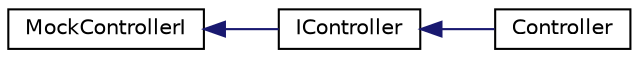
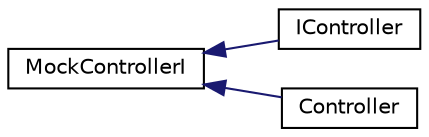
(468, 29) -> (253, 93)
